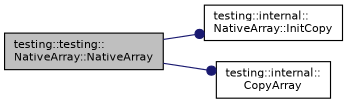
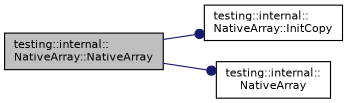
(84, 51) -> (84, 51)
(273, 80) -> (273, 80)
